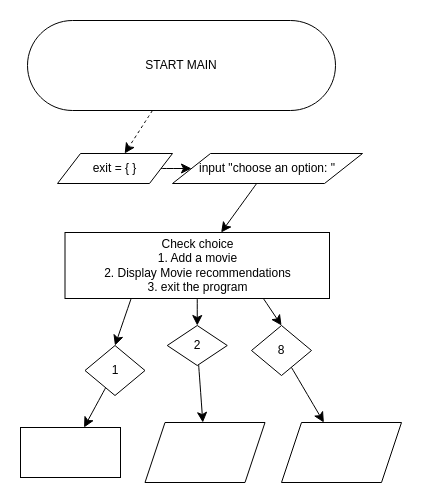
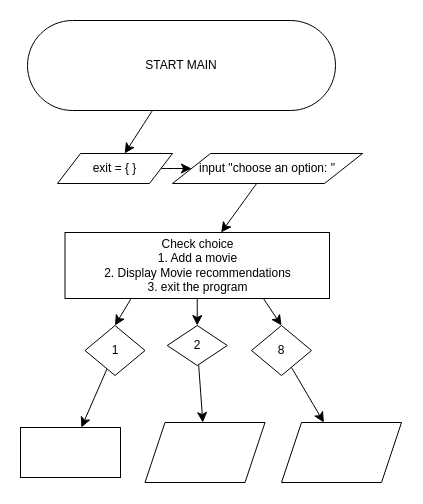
(140, 129) -> (140, 129)
(115, 371) -> (115, 351)
